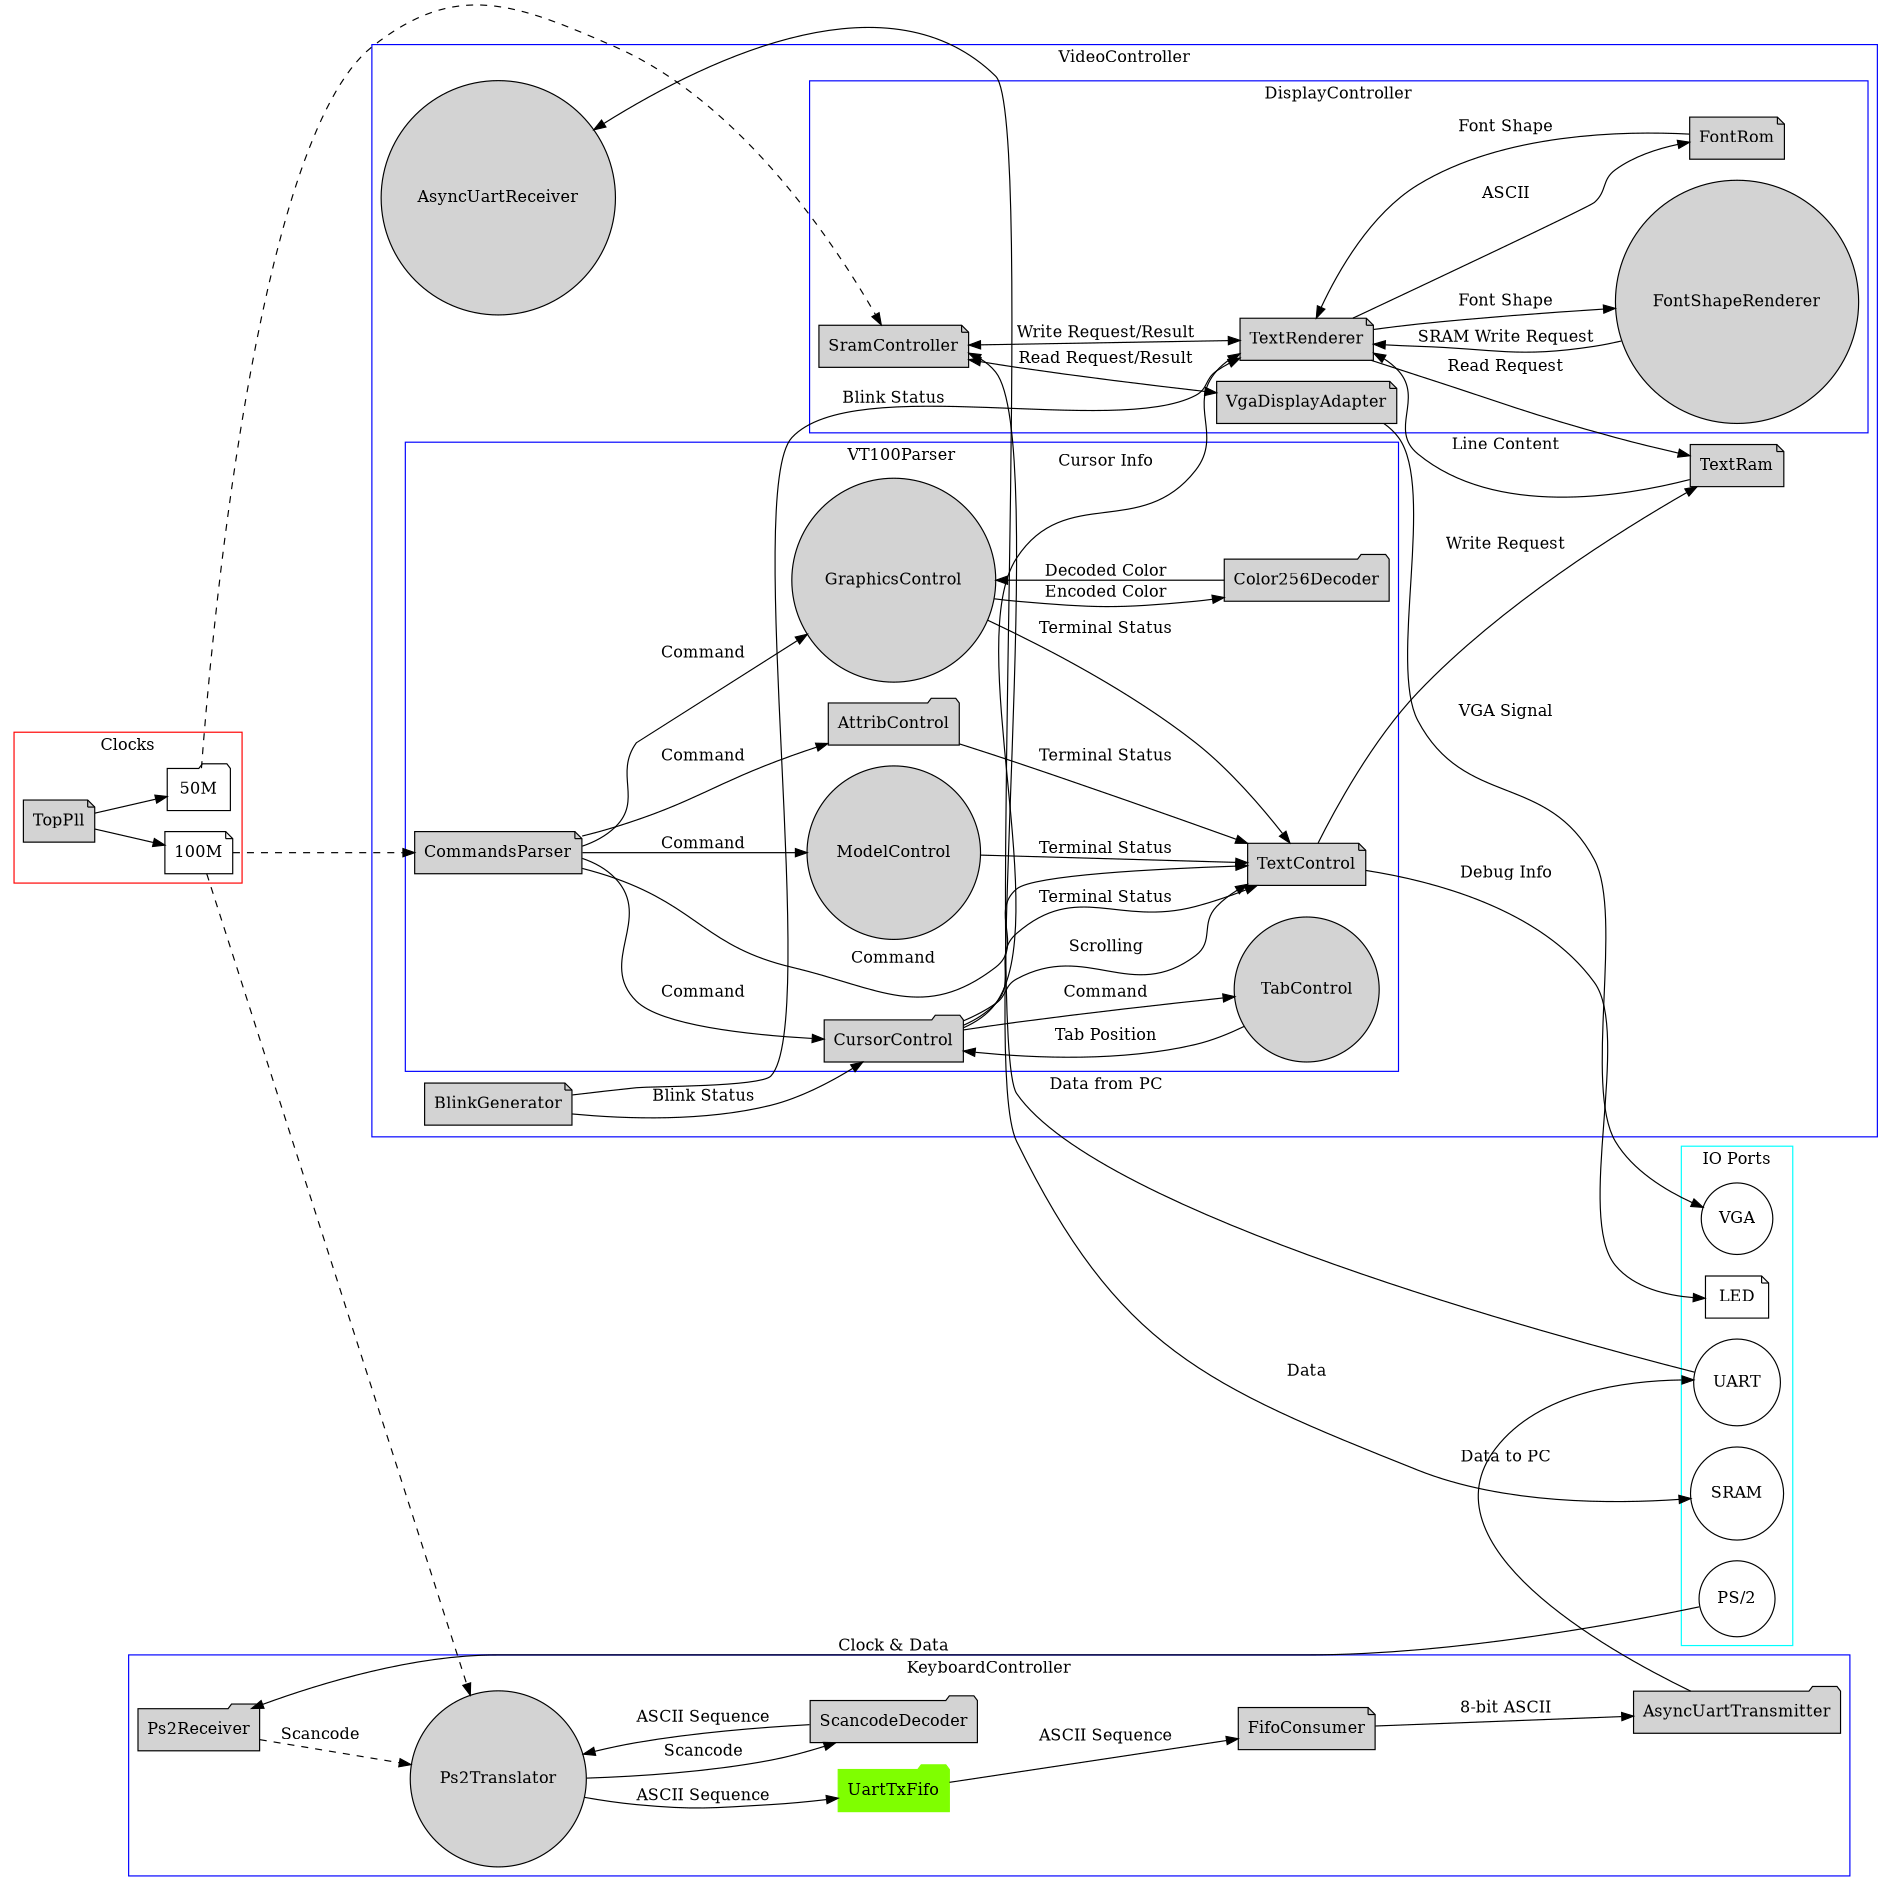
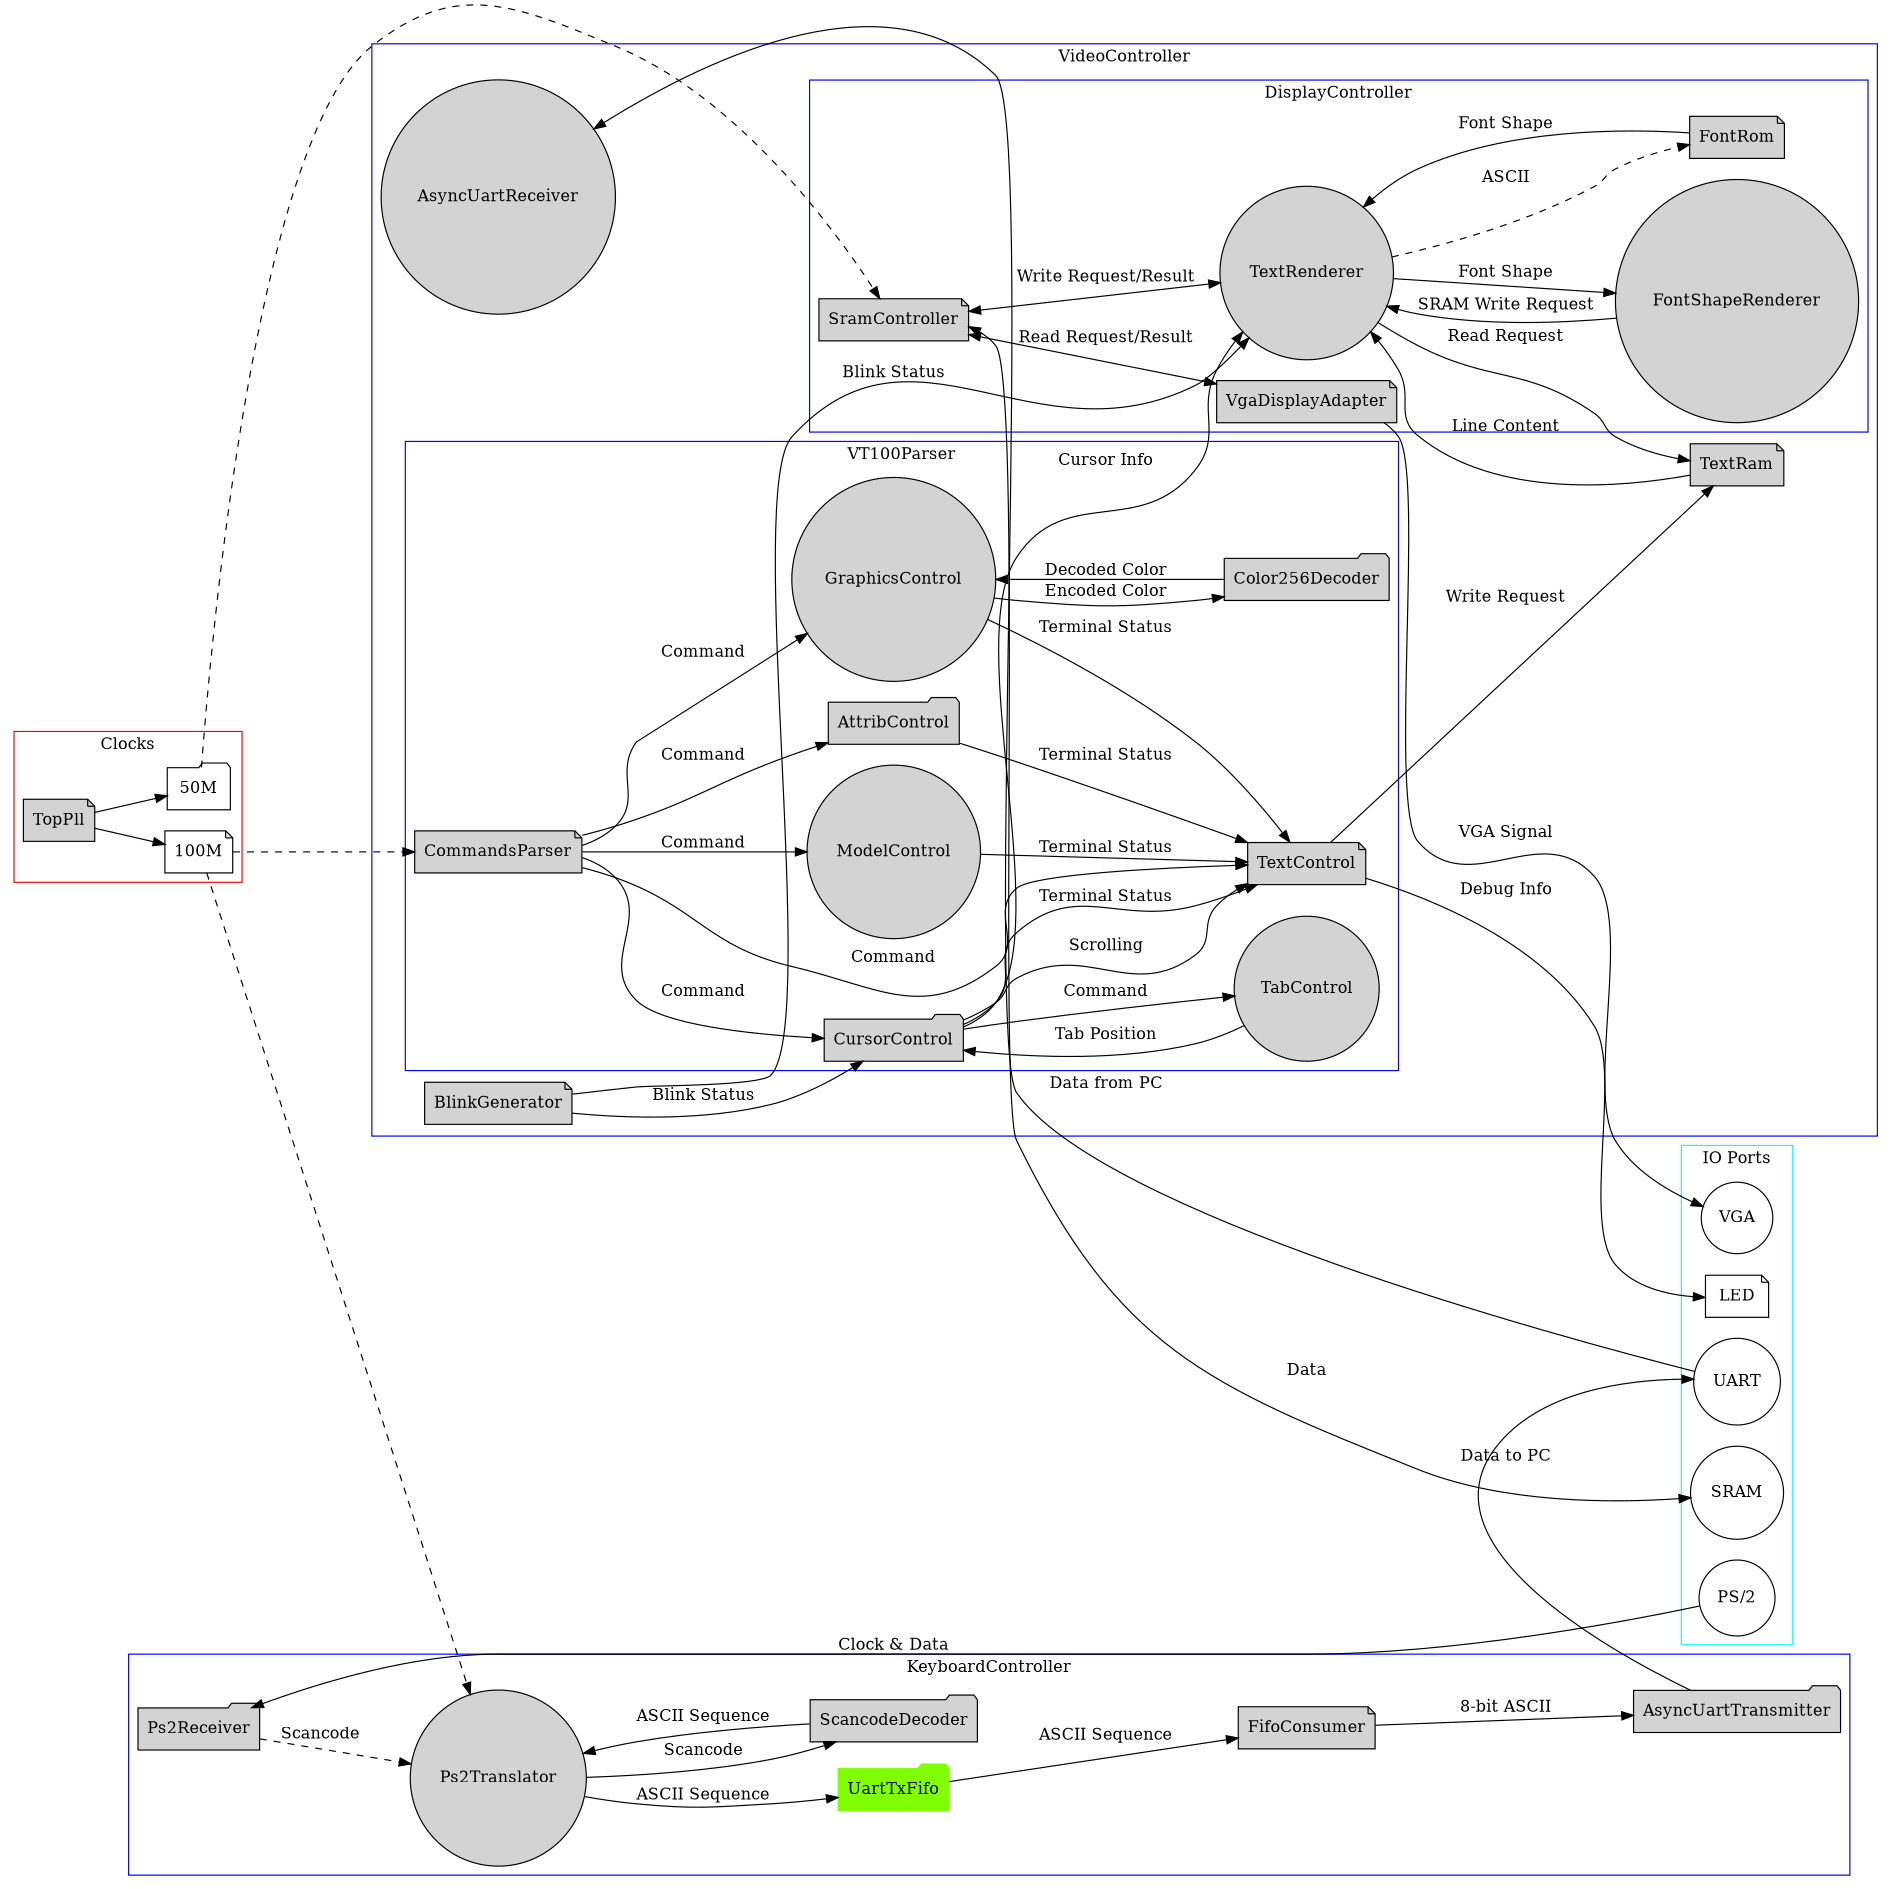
(1523, 238) -> (1539, 212)
(1307, 339) -> (1307, 273)
